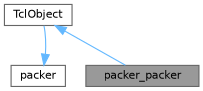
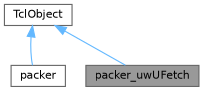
(46, 40) -> (31, 51)
(142, 76) -> (142, 76)
